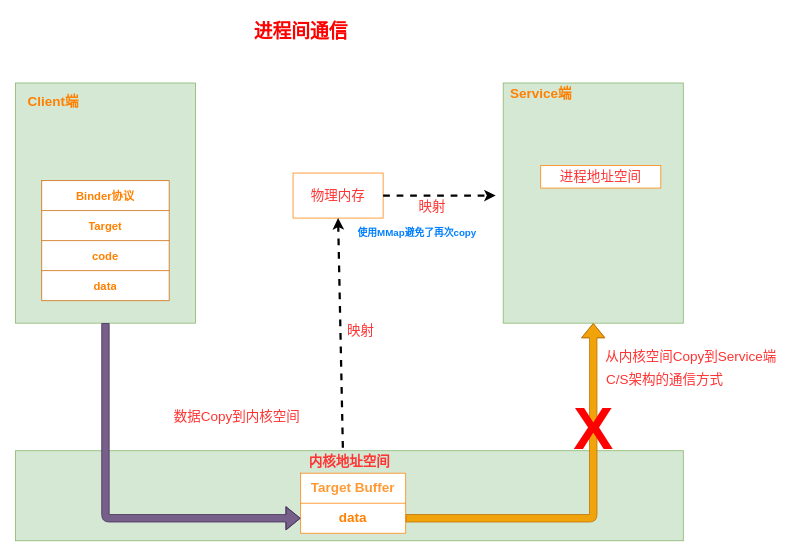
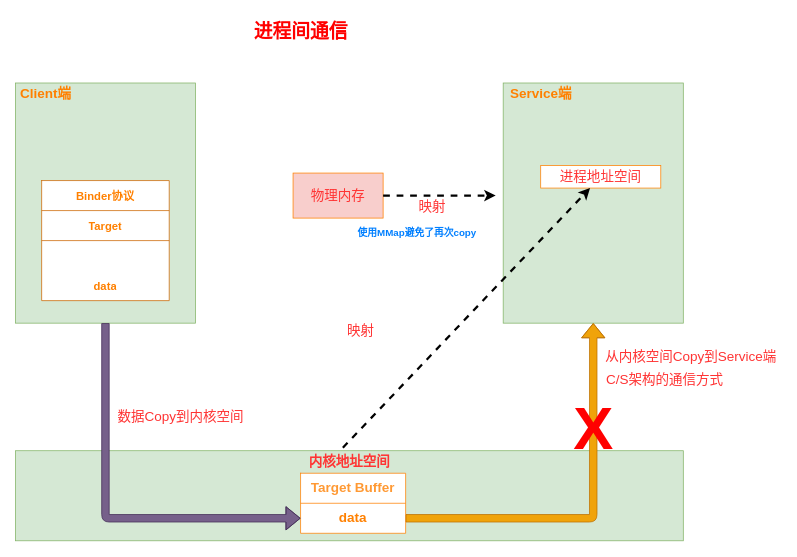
(53, 102) -> (45, 94)
(338, 195) -> (338, 195)
(105, 255) -> none
(340, 337) -> (464, 320)
(237, 417) -> (180, 417)
